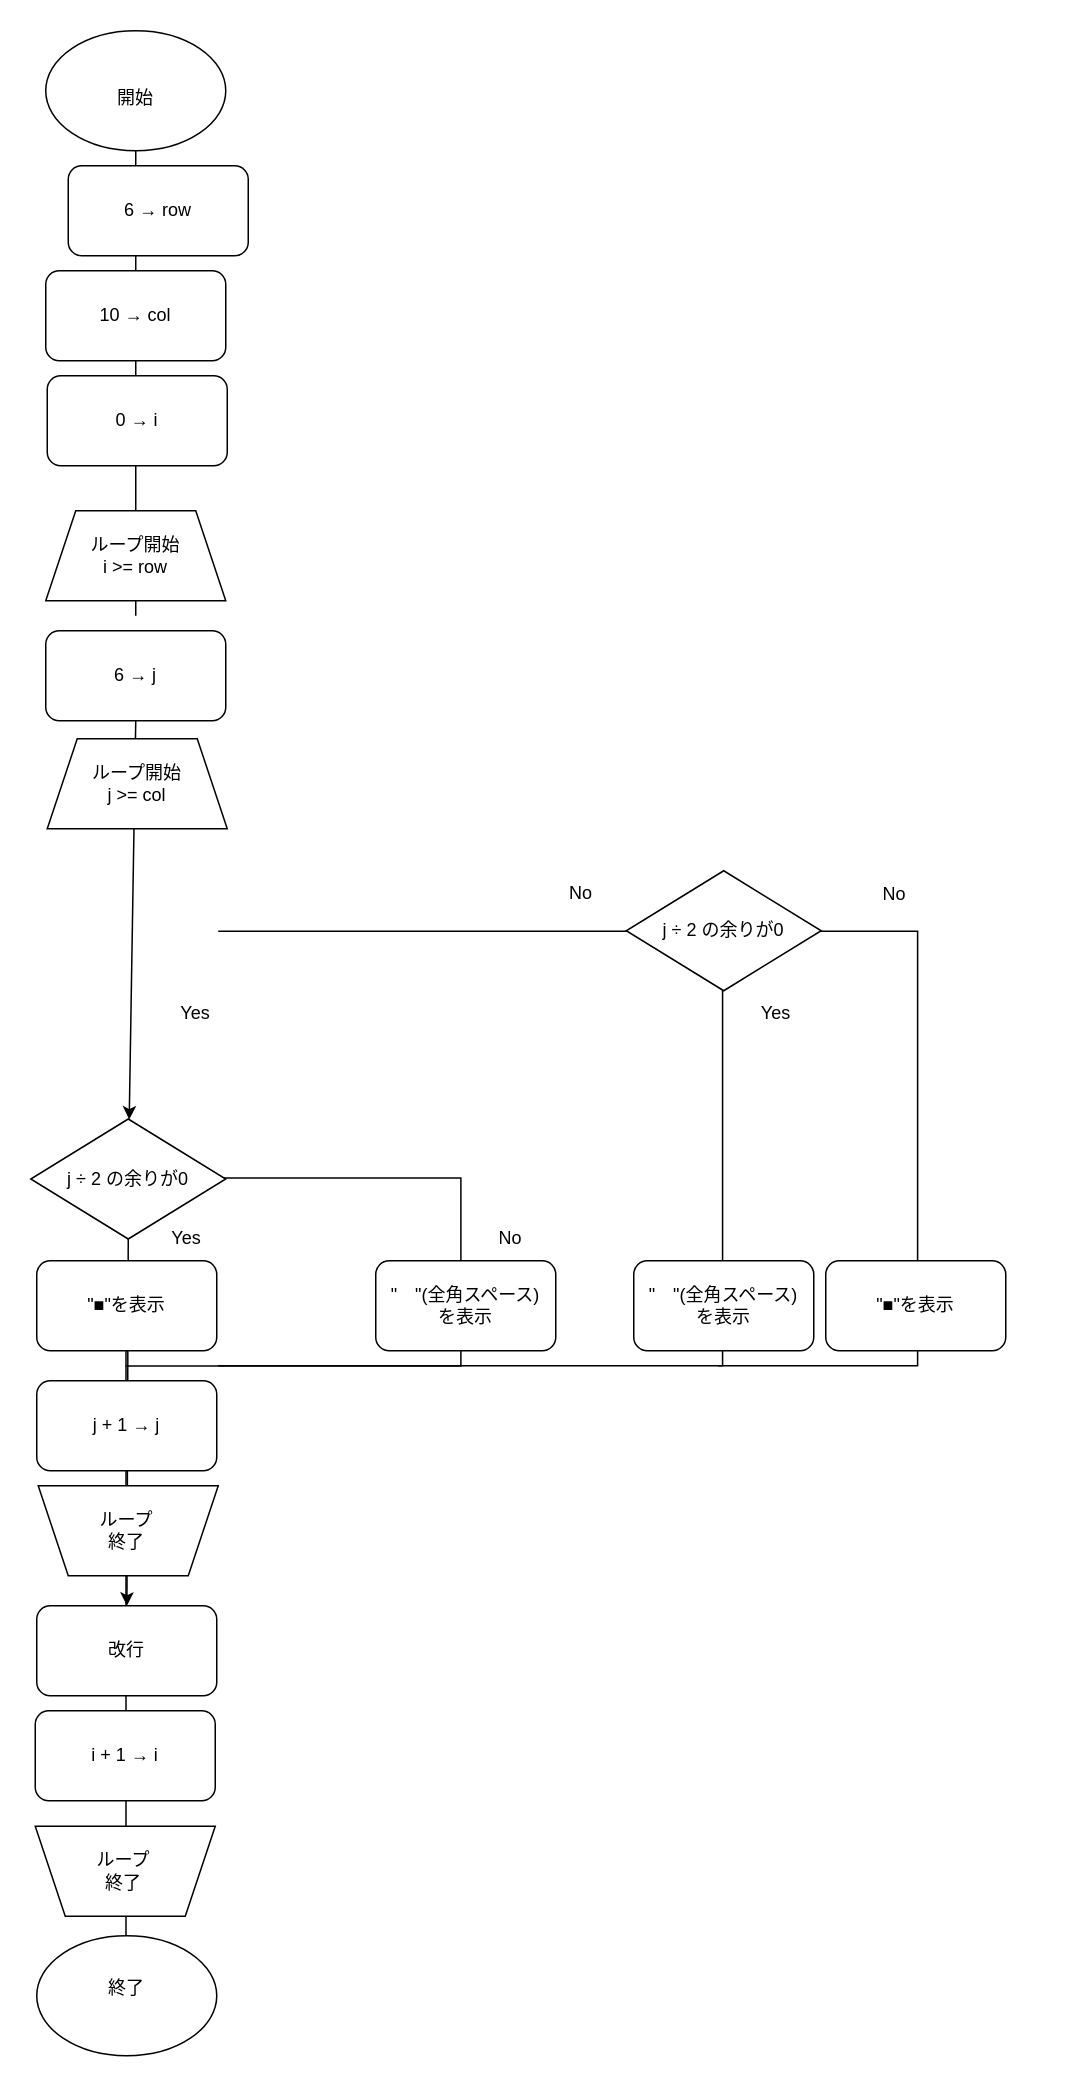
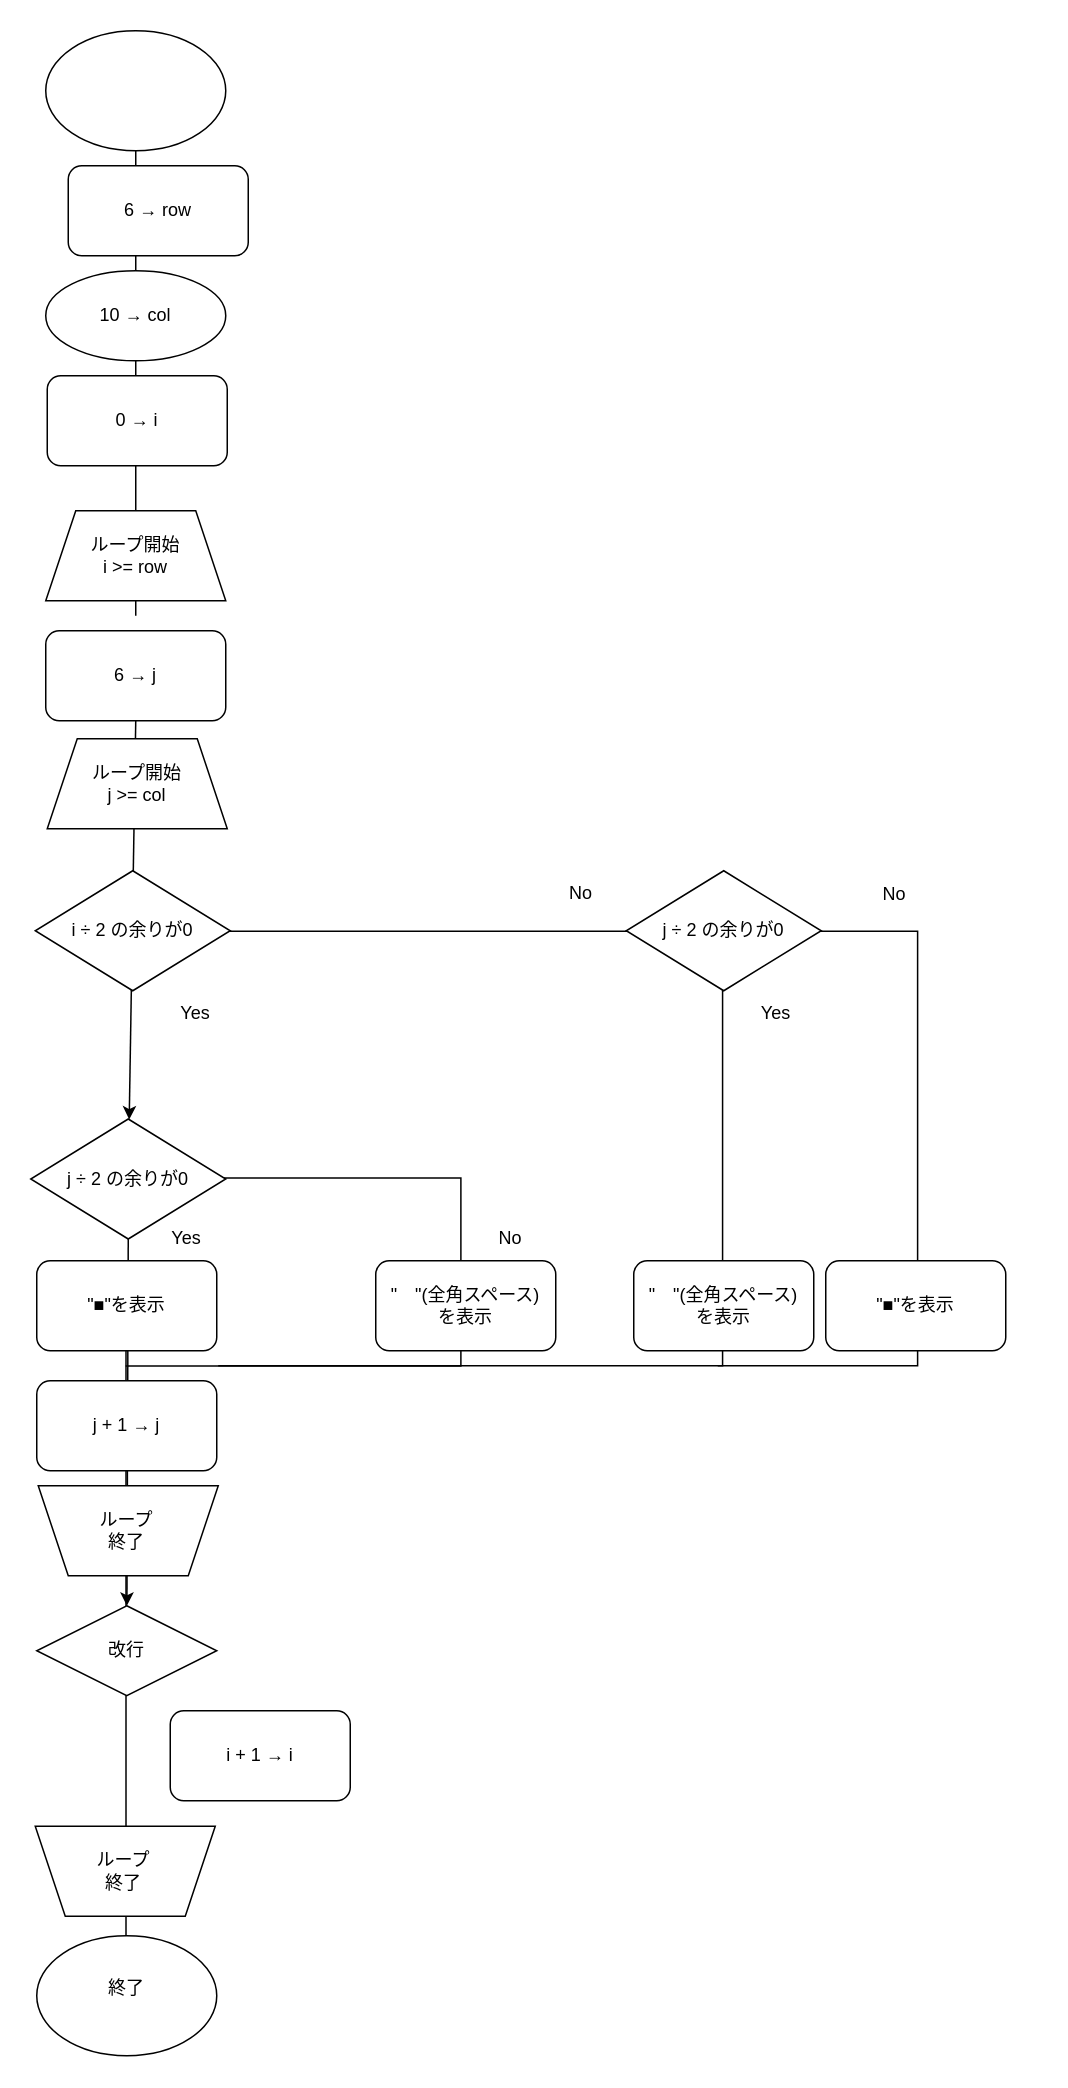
(136, 98) -> none
(136, 316) -> (136, 316)
none -> (133, 931)
(127, 1651) -> (127, 1651)
(125, 1756) -> (260, 1756)
